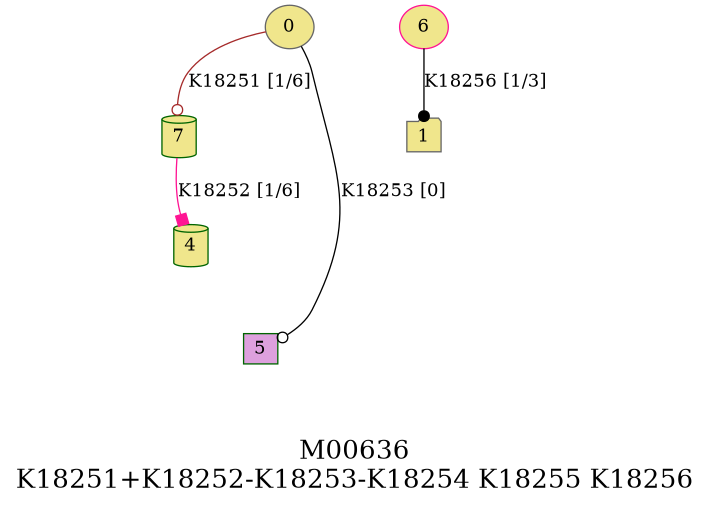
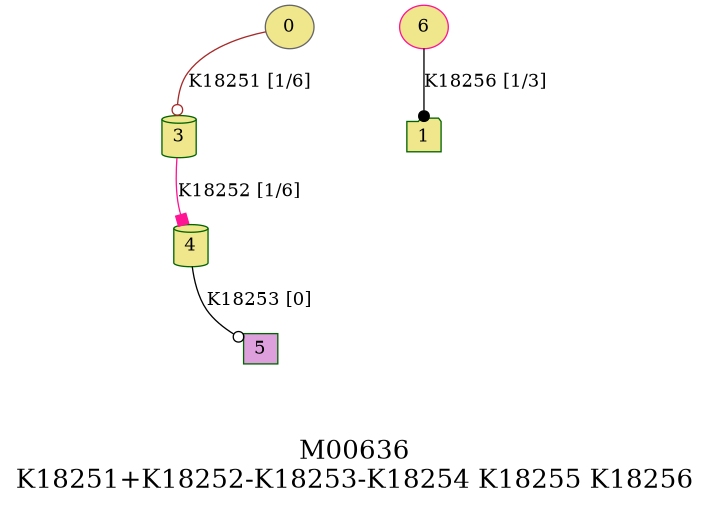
(179, 137) -> (179, 137)
(424, 137) -> (424, 137)
(339, 196) -> (204, 306)
